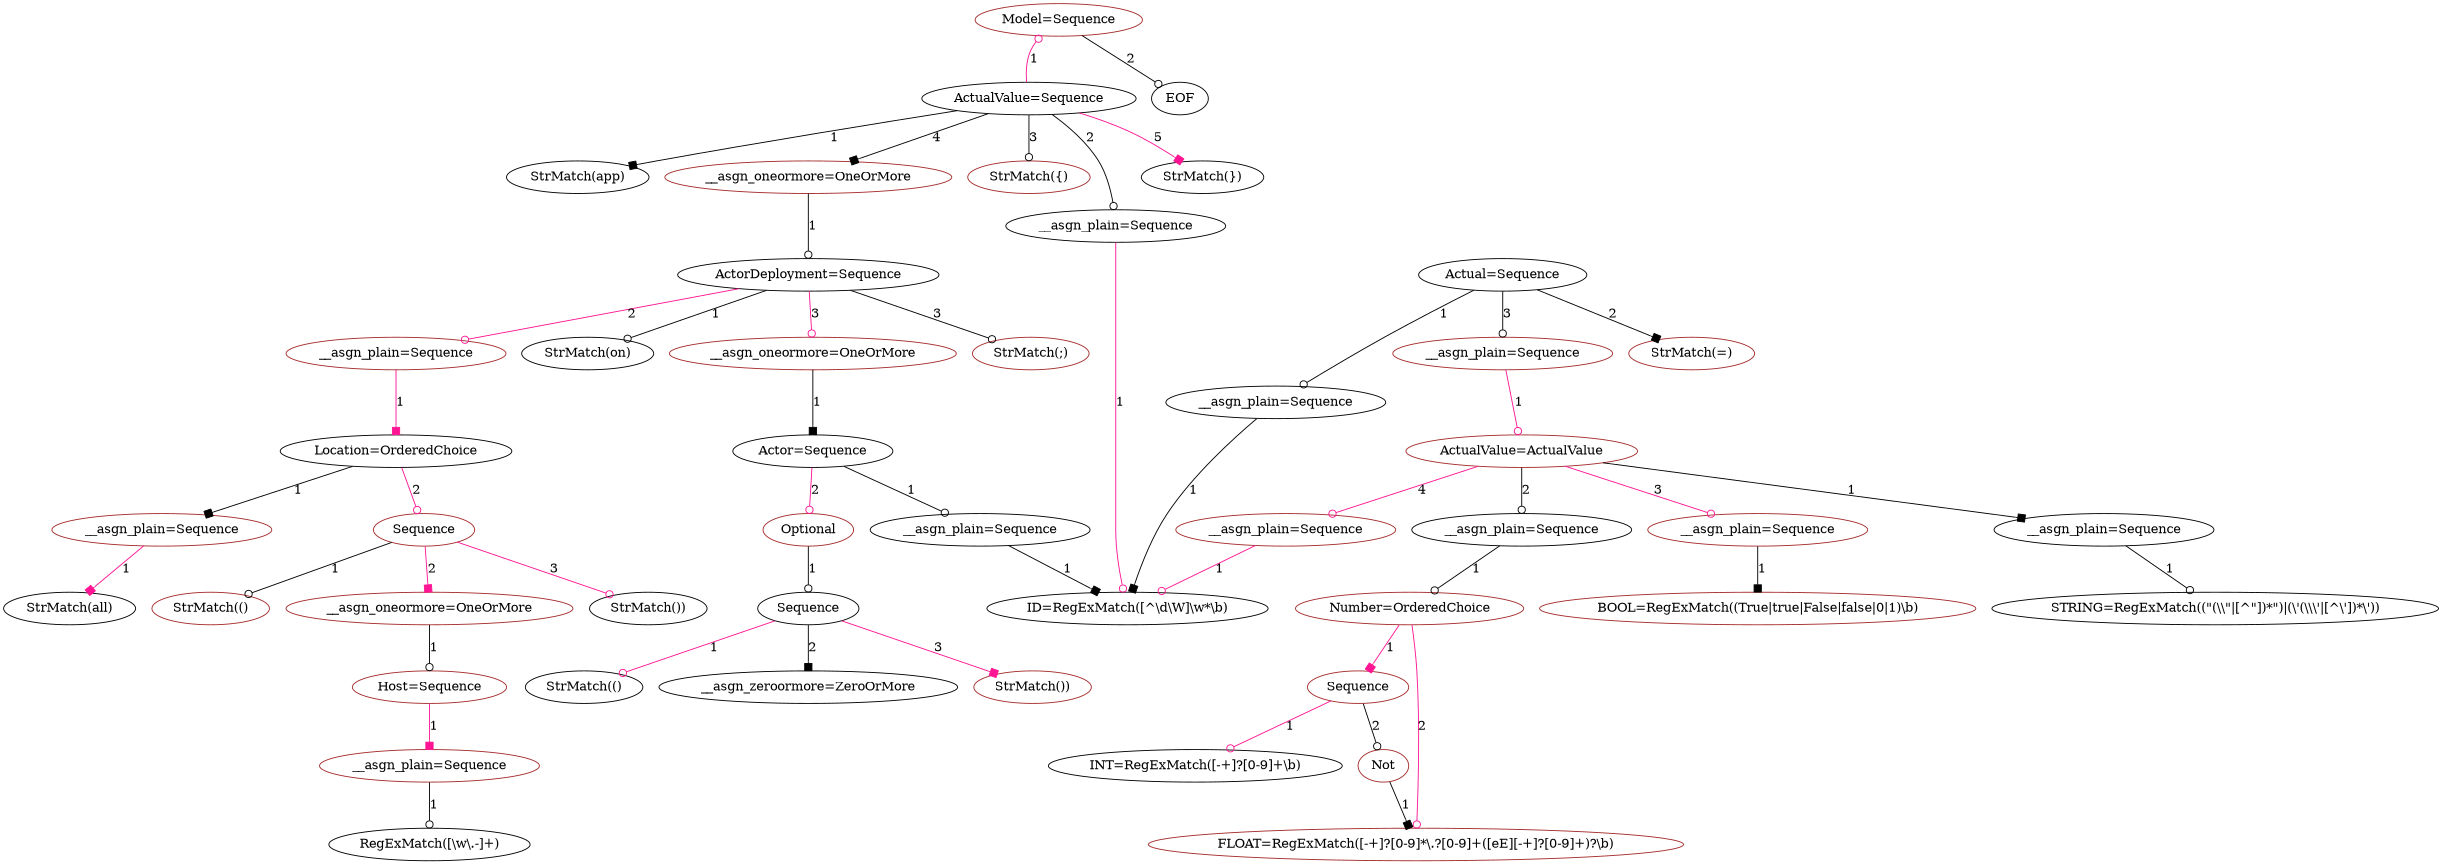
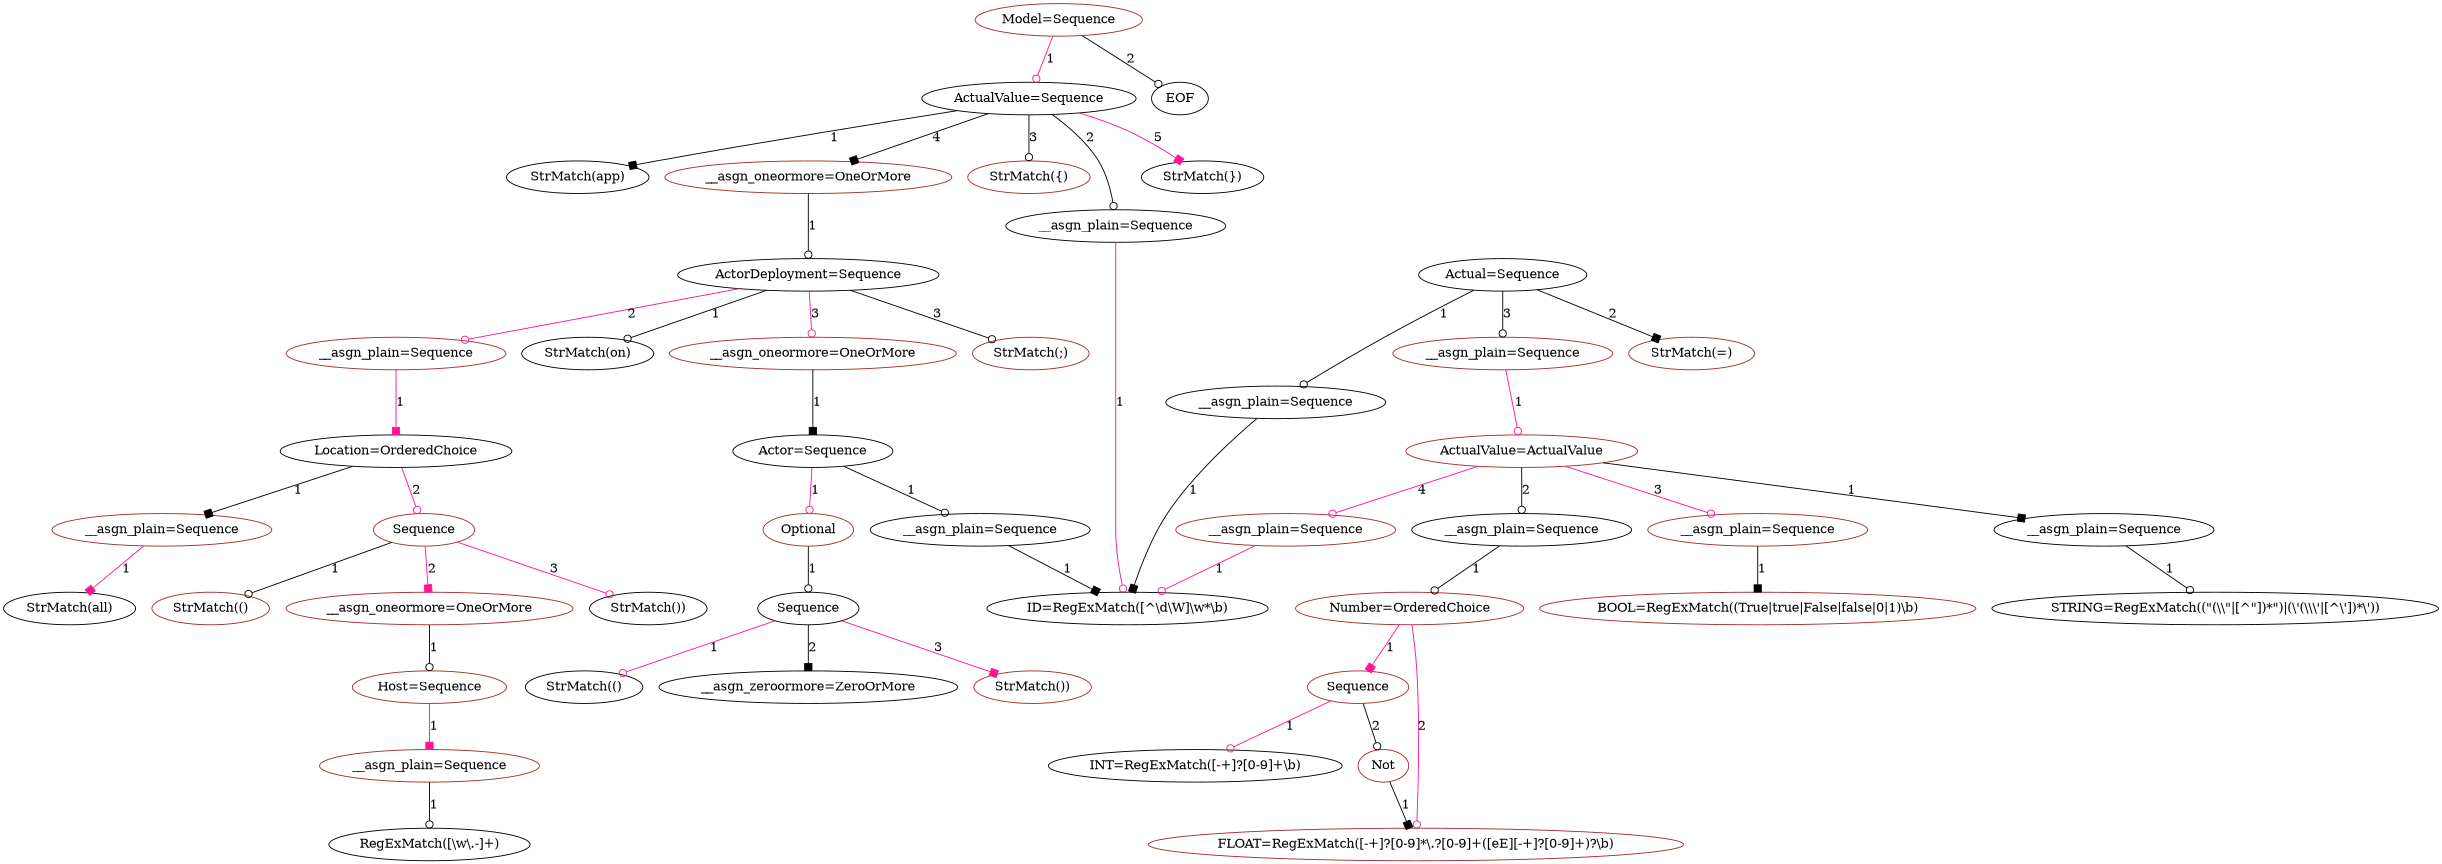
(1027, 61) -> (1045, 56)
(816, 491) -> (816, 491)
